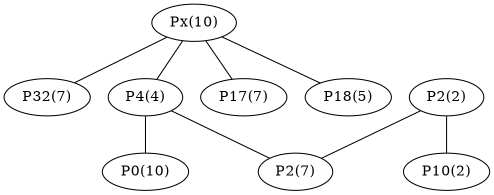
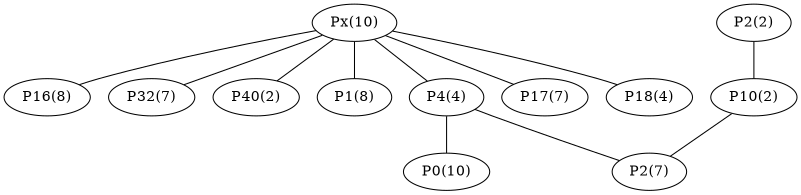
none -> (47, 97)
none -> (256, 97)
(348, 97) -> (649, 97)
none -> (354, 97)
(371, 134) -> (701, 135)
